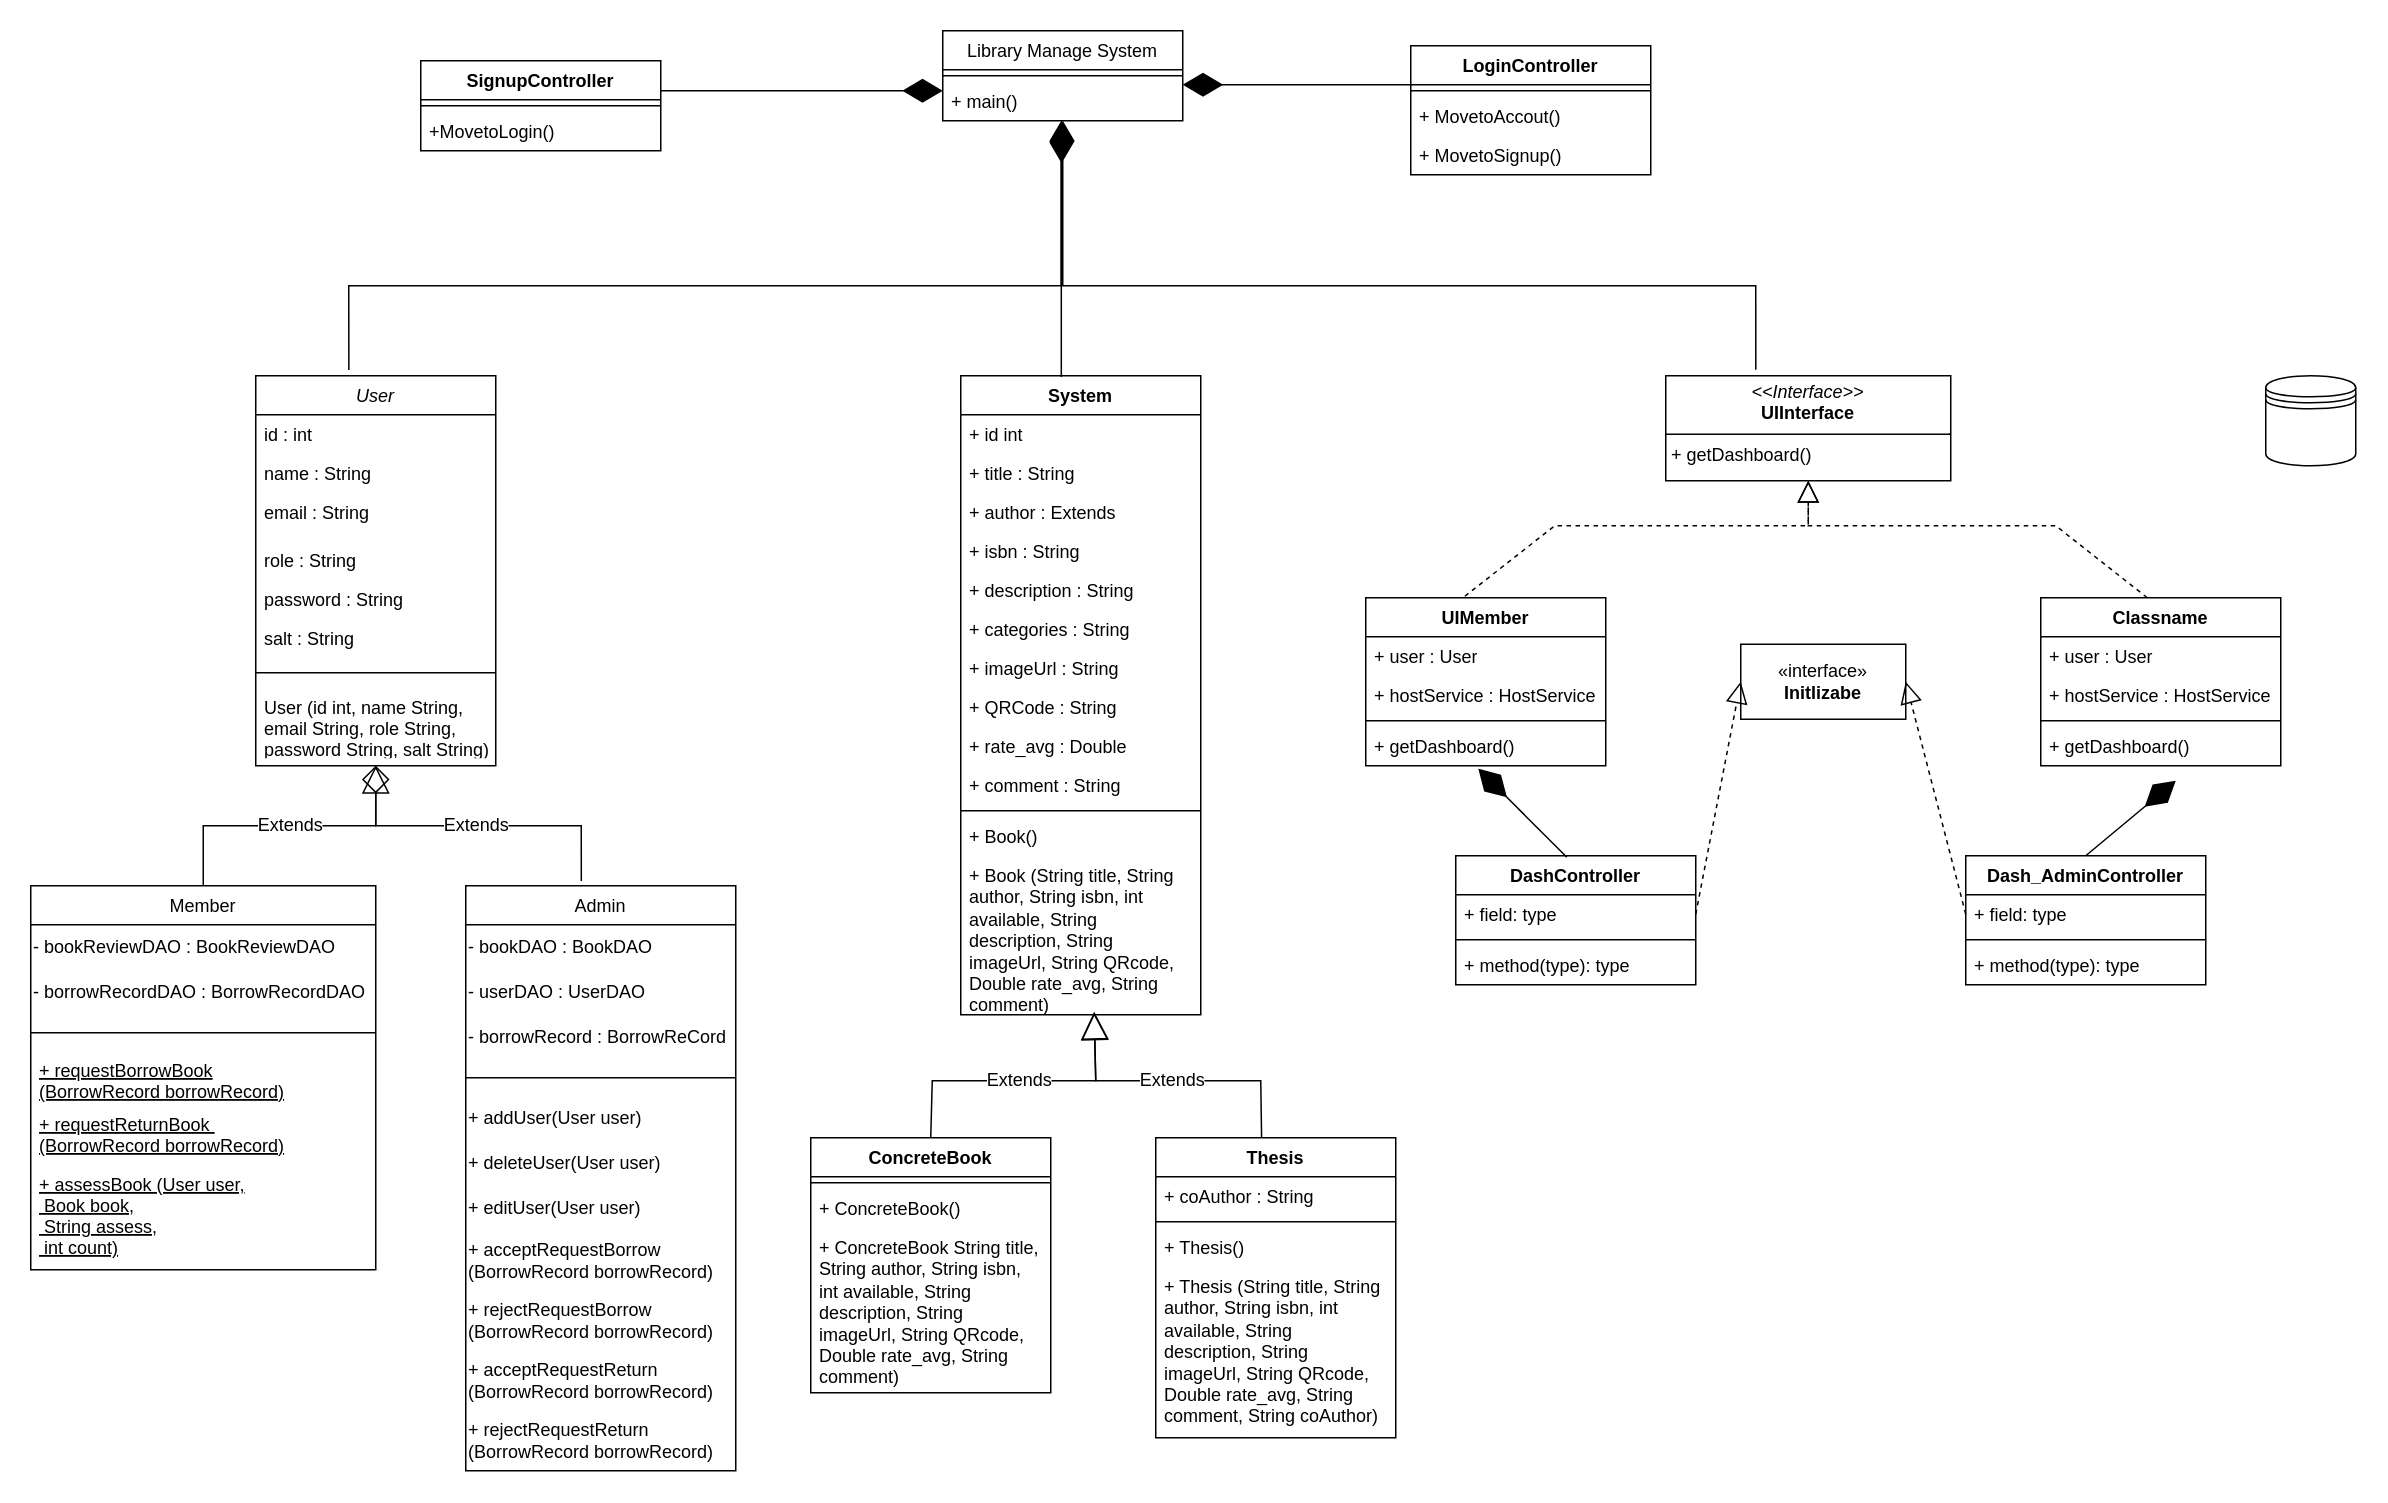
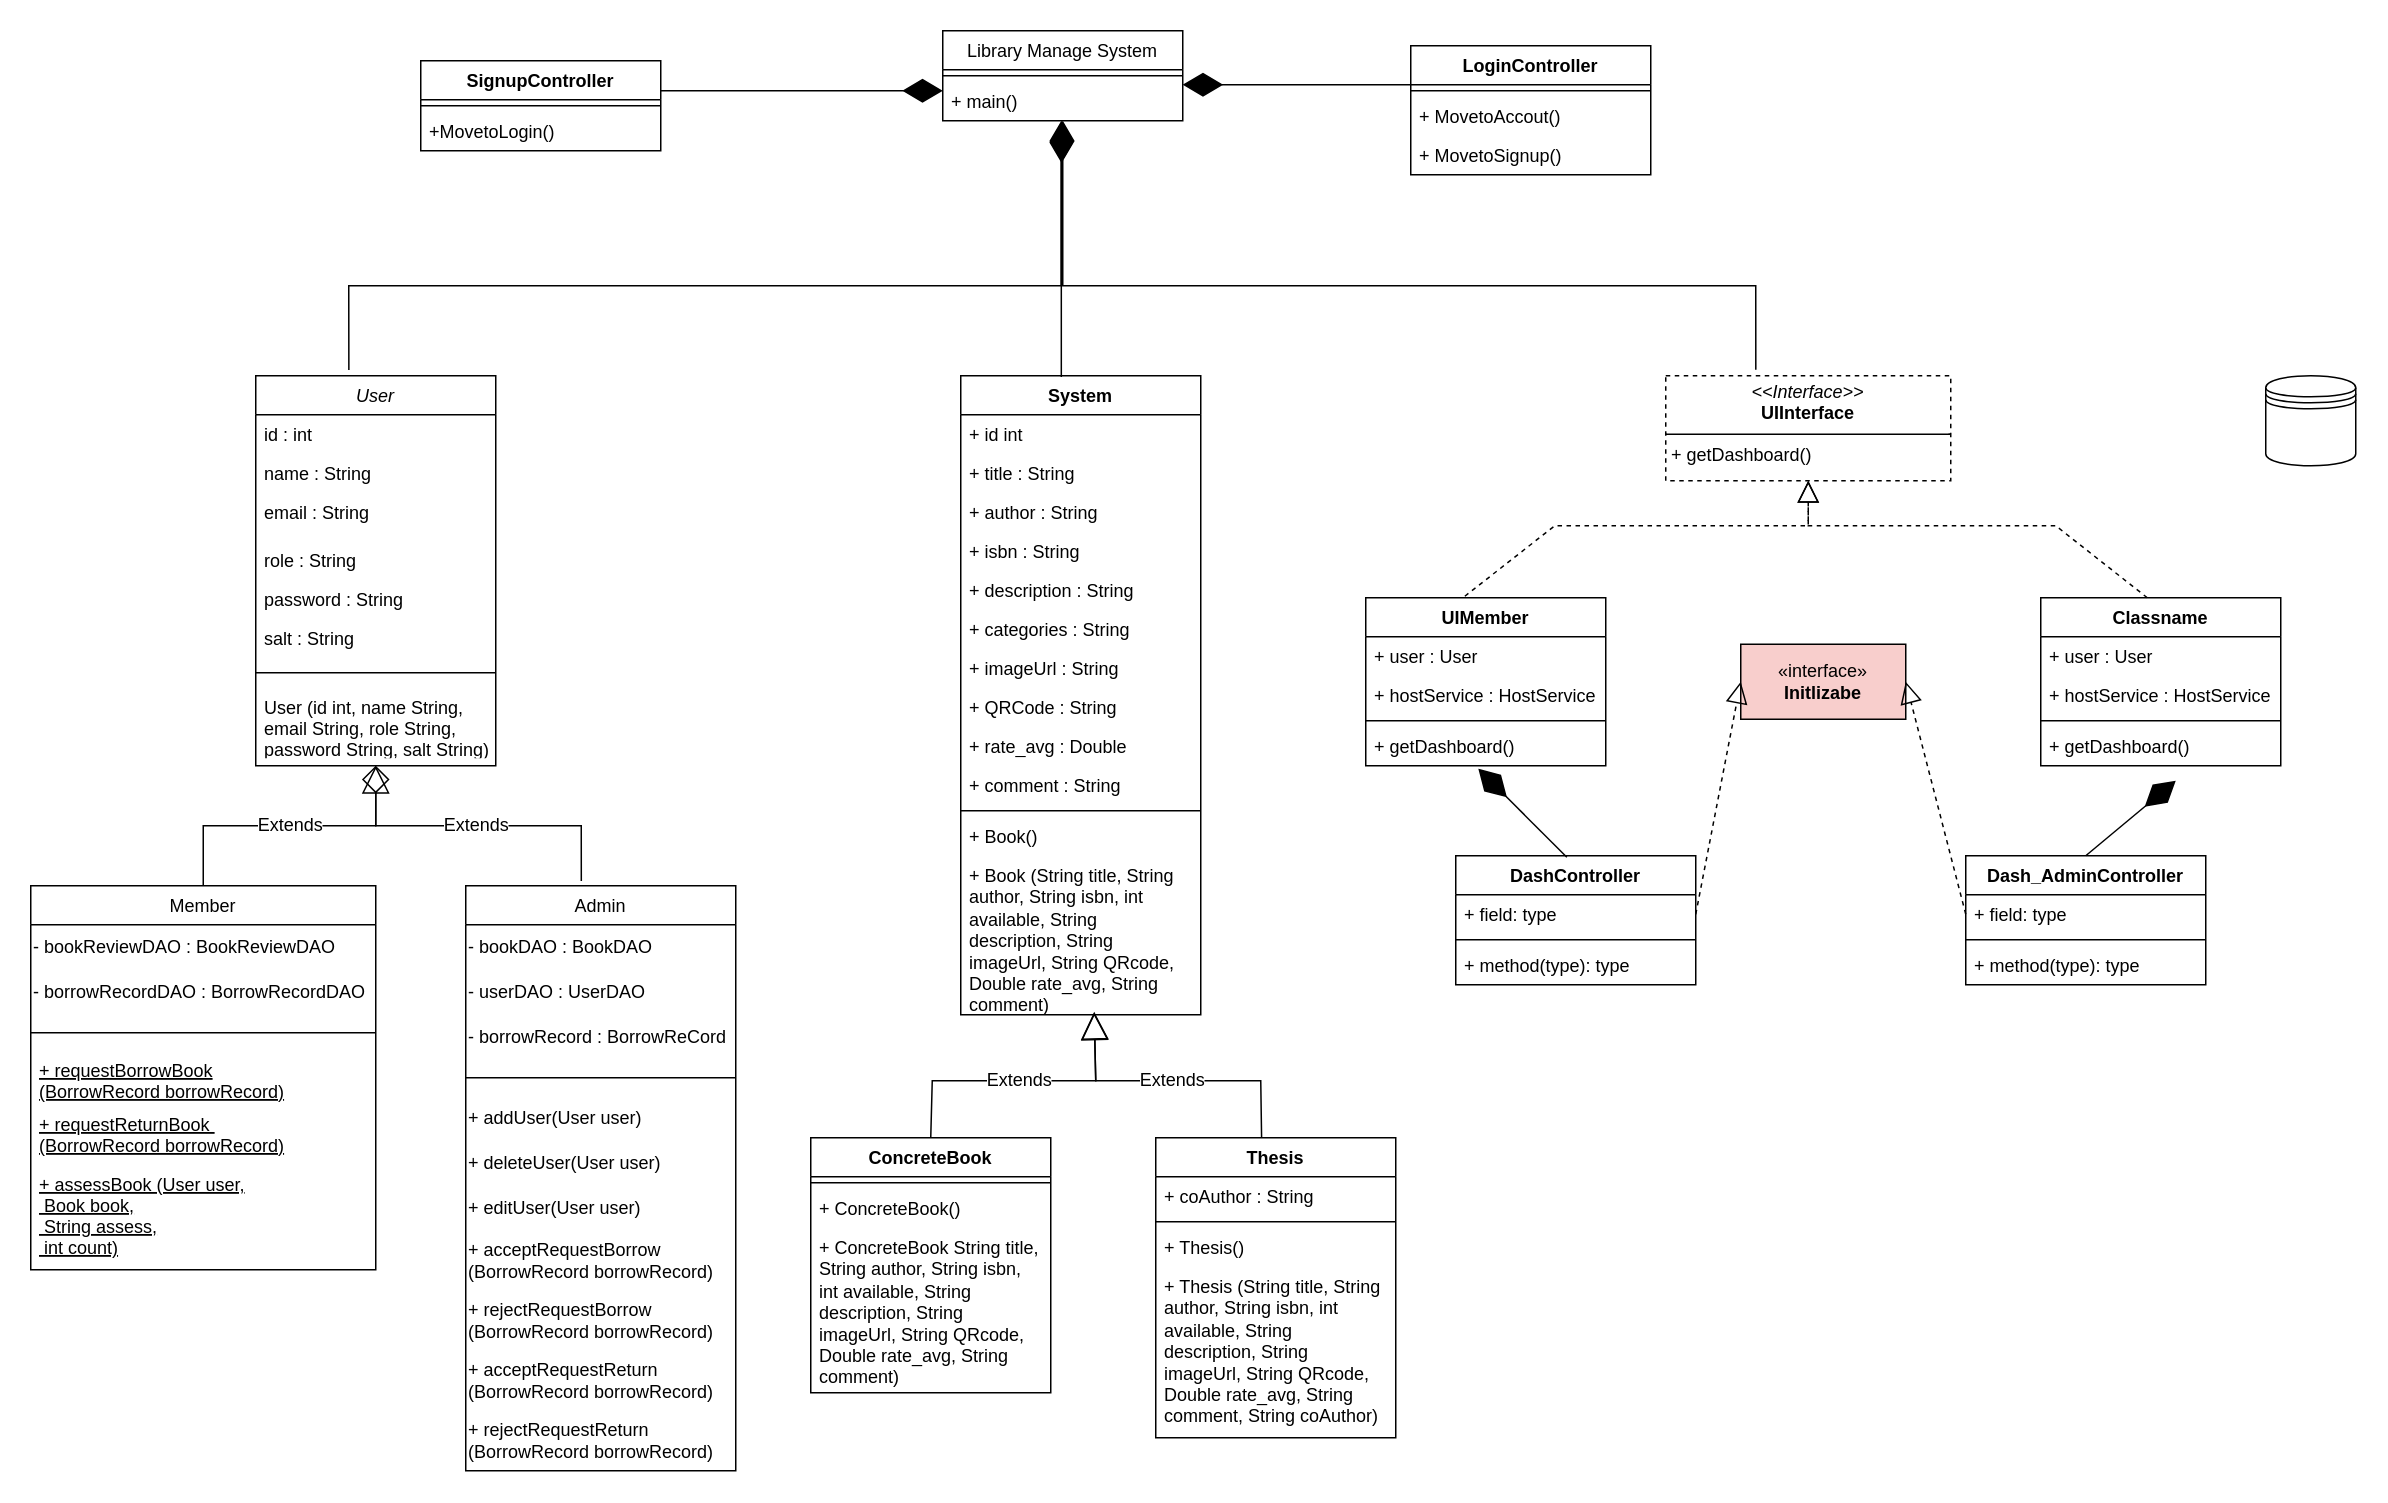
(1808, 428) -> (1808, 428)
(1051, 514) -> (1044, 514)
(1823, 682) -> (1823, 682)
